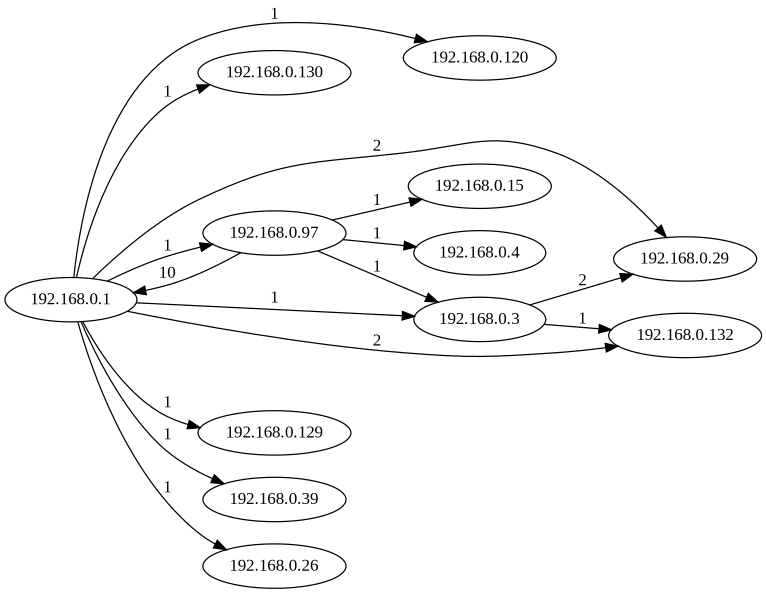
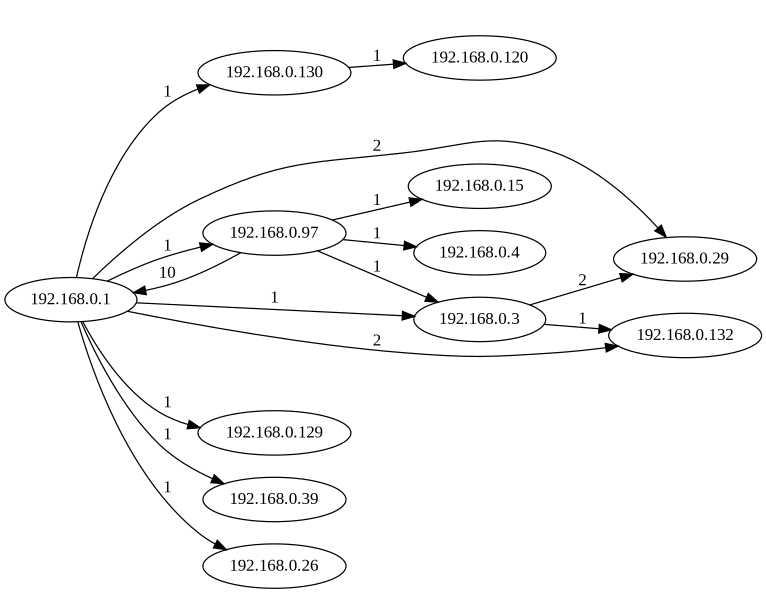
(172, 55) -> (371, 66)
